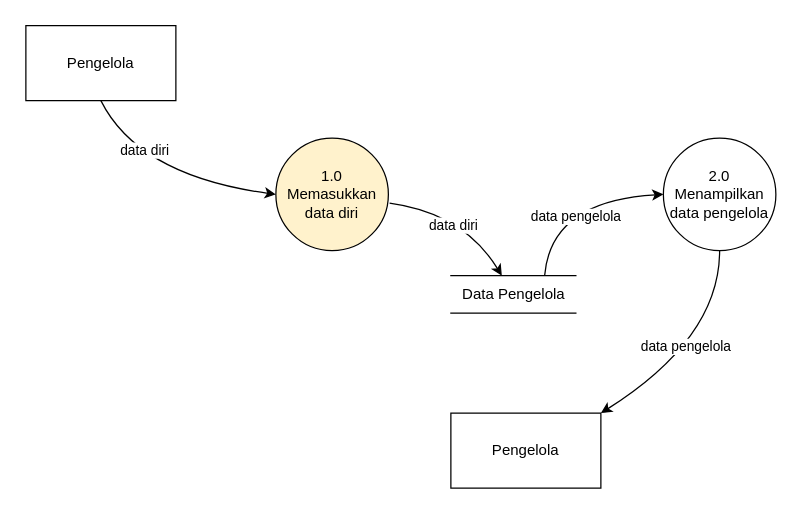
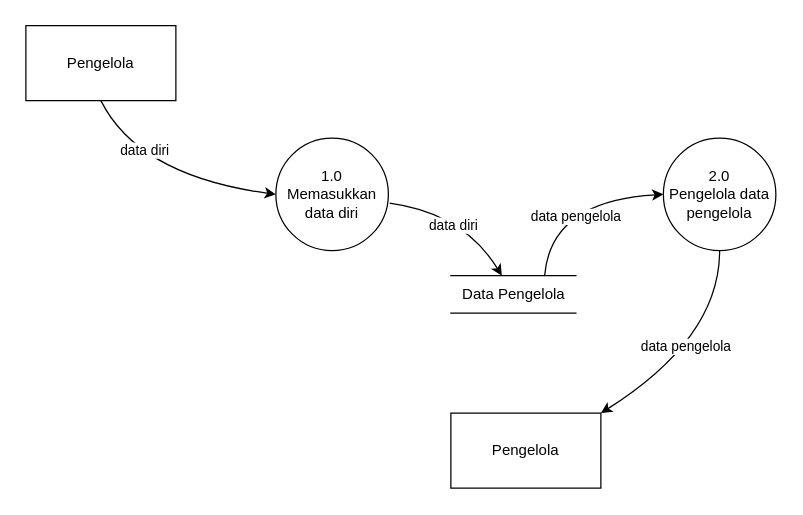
(332, 194) -> (332, 194)
(719, 194) -> (719, 194)
